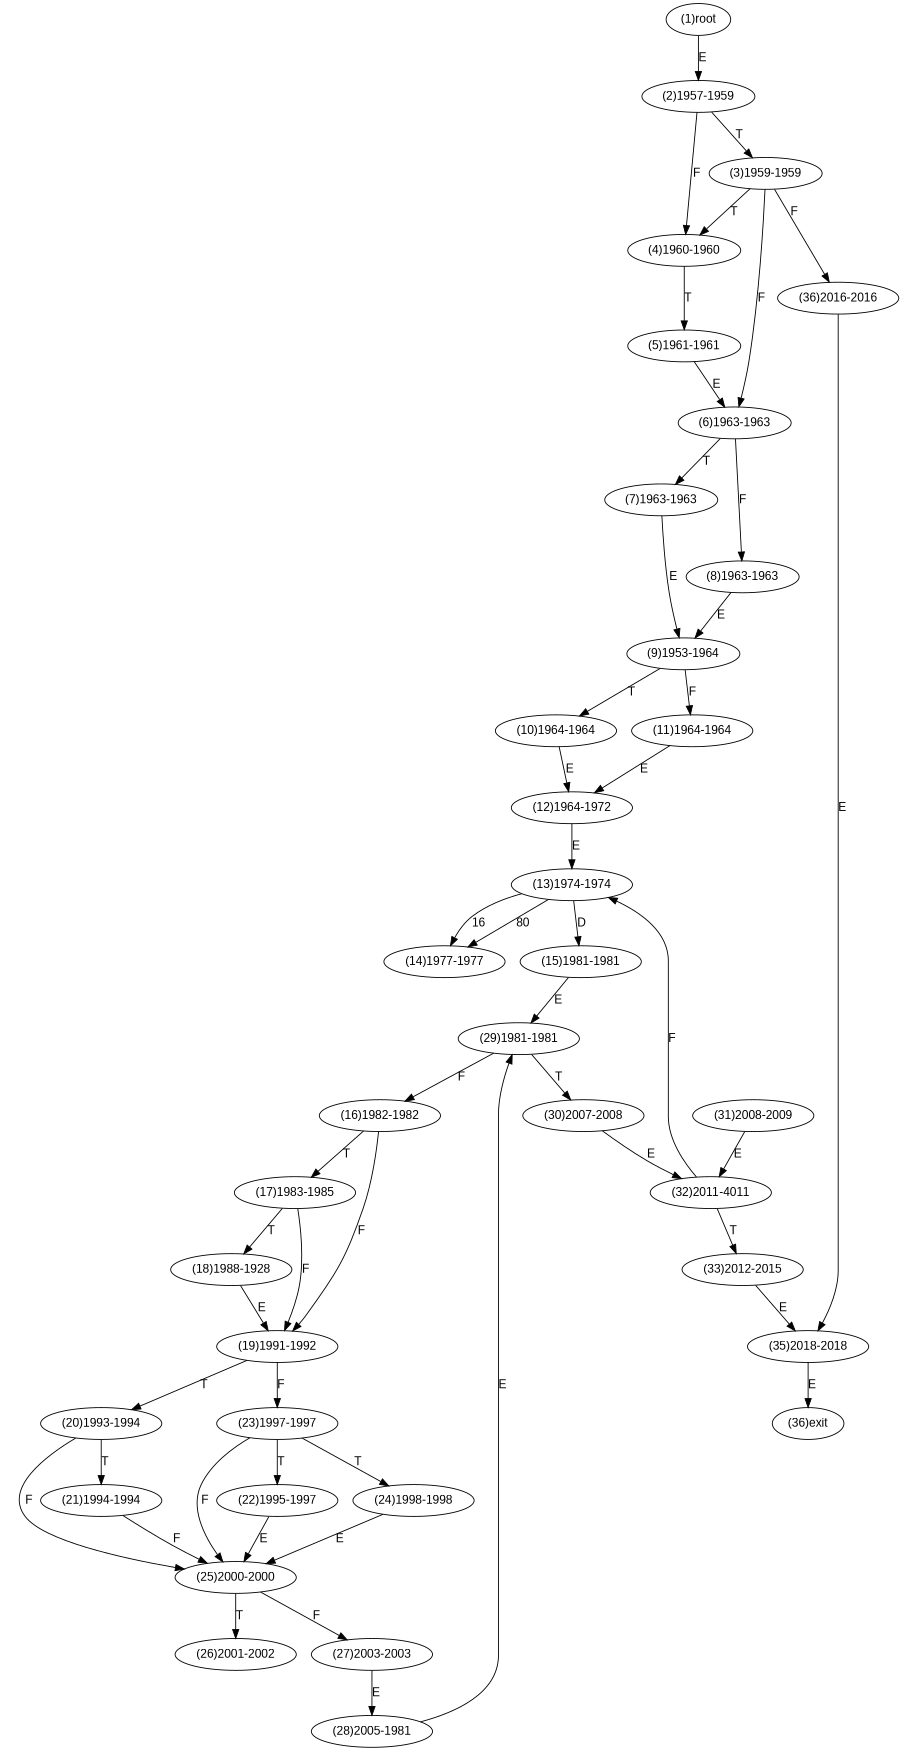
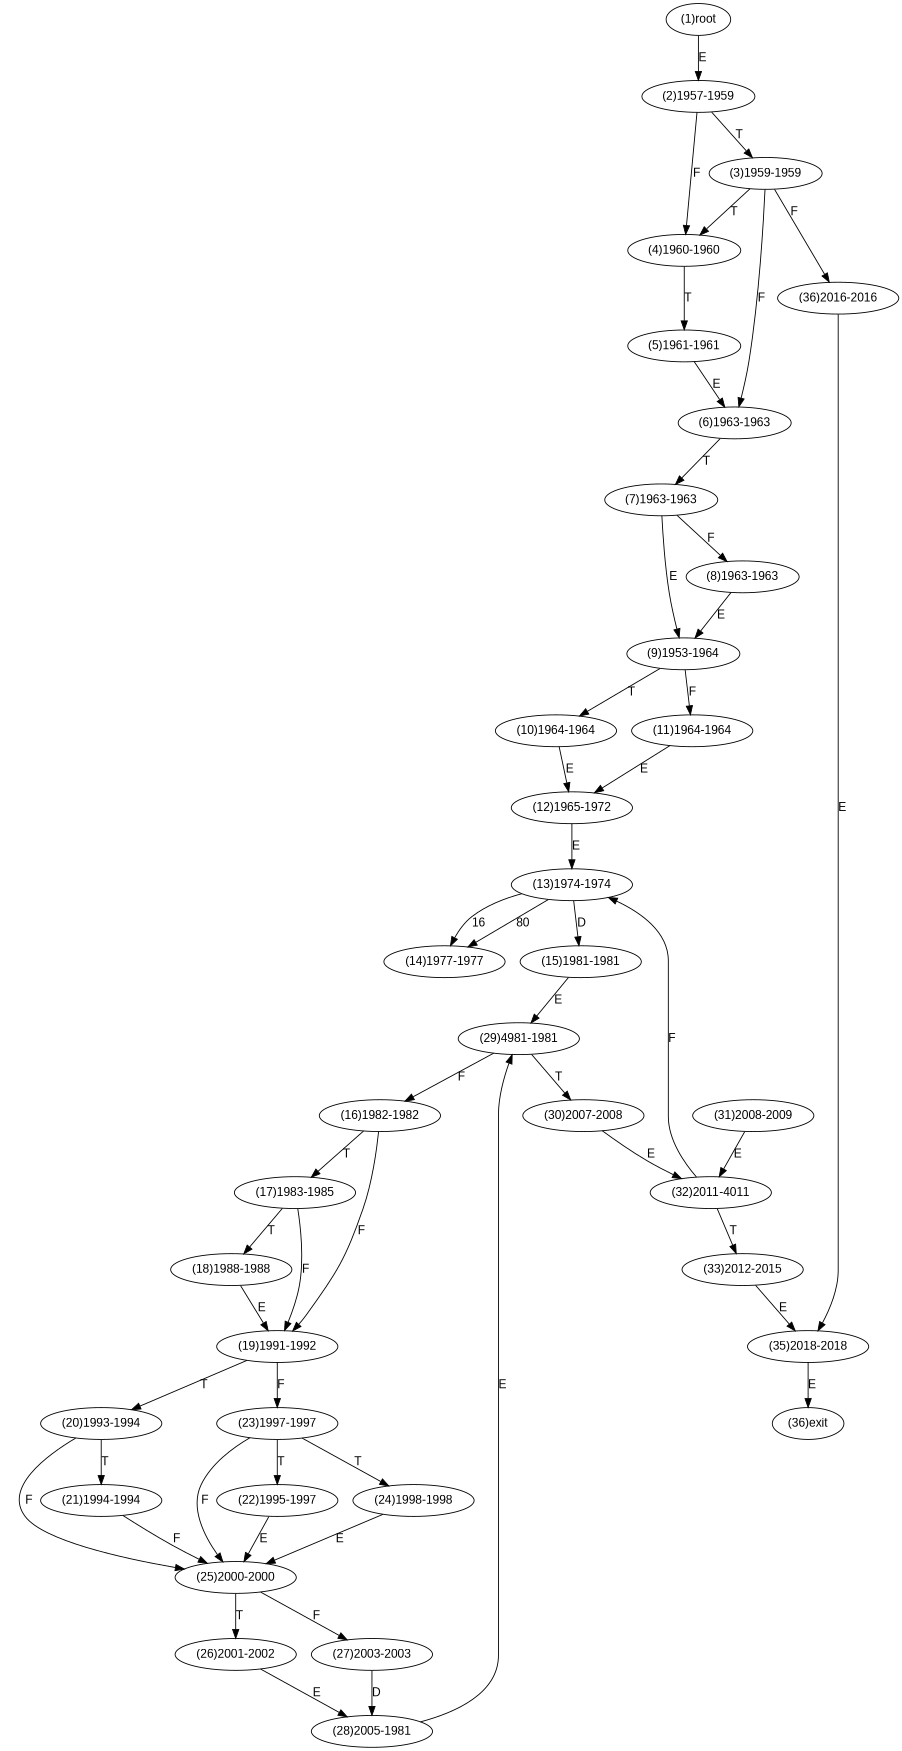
(738, 495) -> (699, 535)
(572, 808) -> (572, 808)
(519, 1039) -> (519, 1039)
(231, 1270) -> (231, 1270)
none -> (300, 1691)
(376, 1693) -> (376, 1693)
